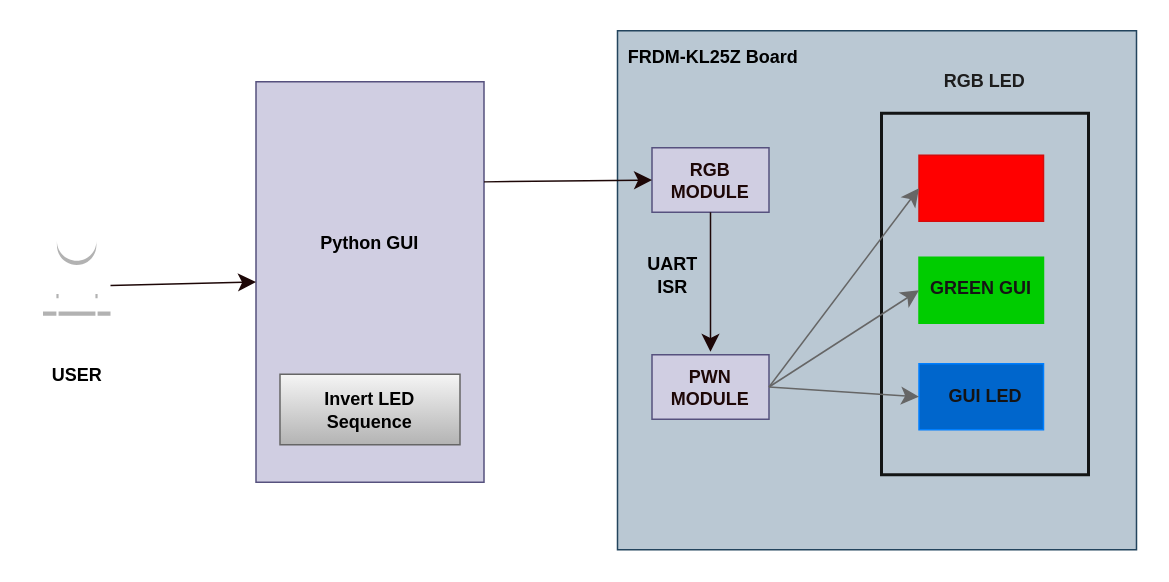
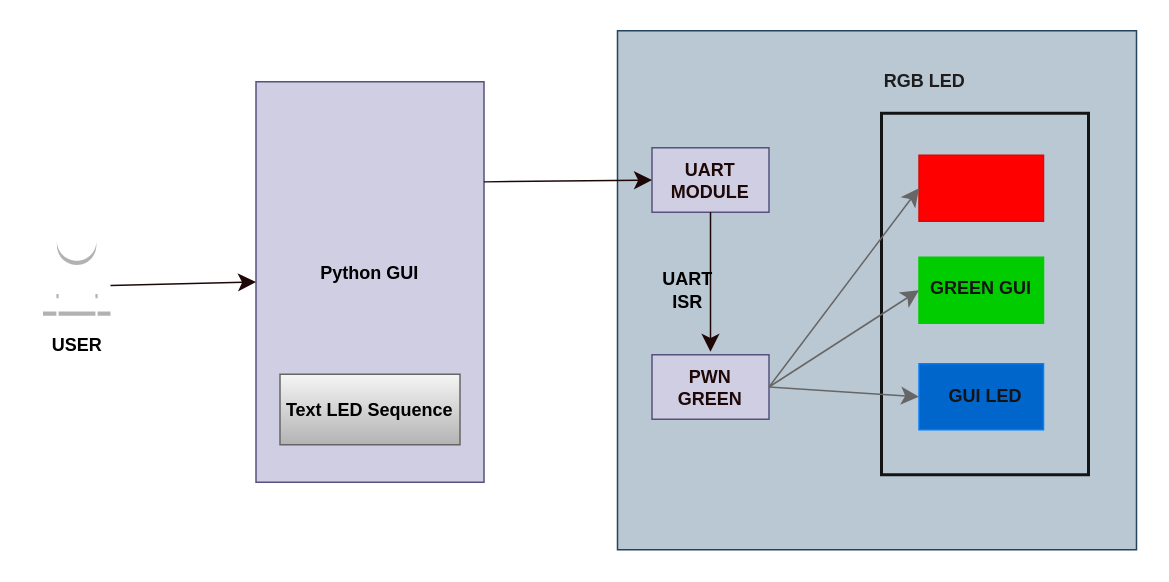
(713, 58) -> none
(985, 82) -> (925, 82)
(710, 181) -> (710, 181)
(370, 244) -> (370, 274)
(673, 275) -> (688, 290)
(77, 375) -> (77, 345)
(710, 388) -> (710, 388)
(370, 410) -> (370, 410)
